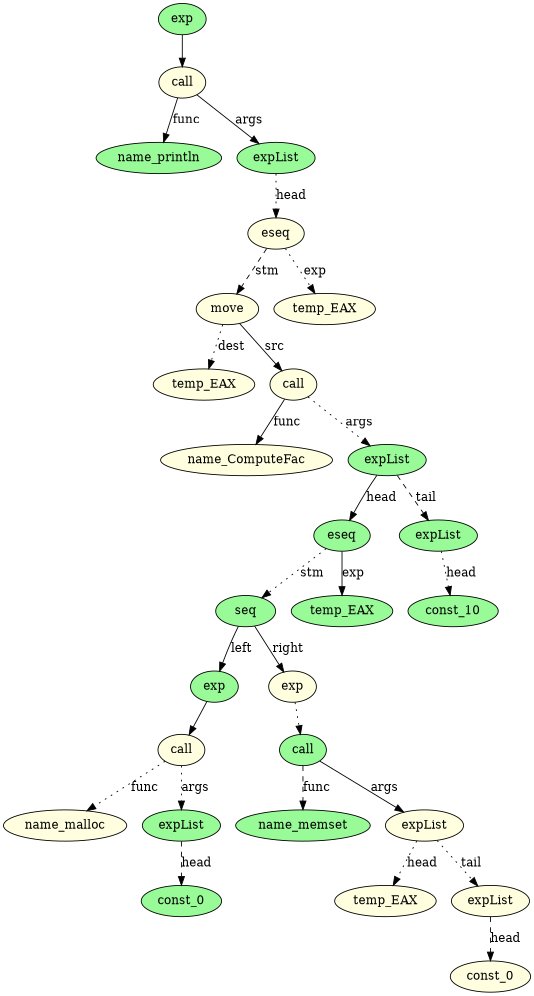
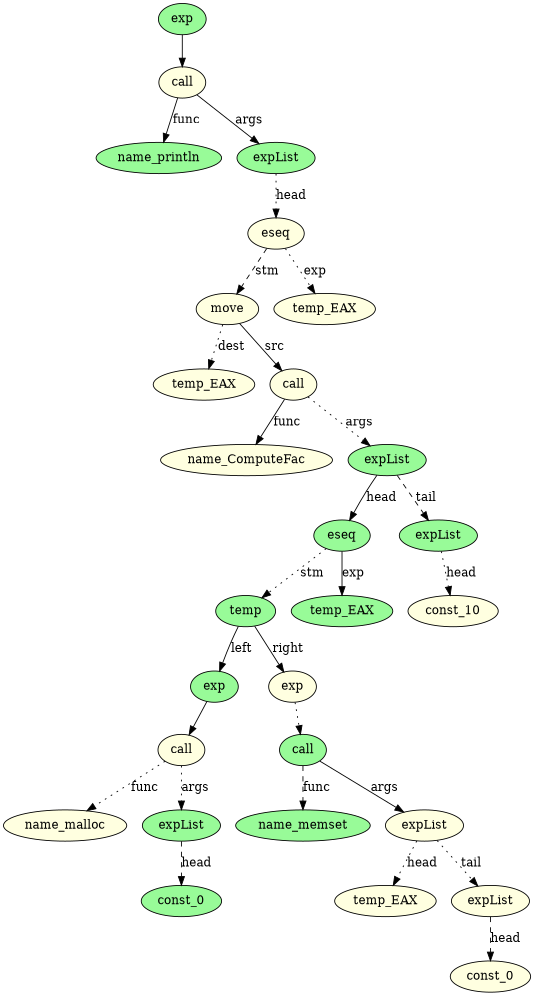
(246, 611) -> (246, 611)
(453, 611) -> (453, 611)
